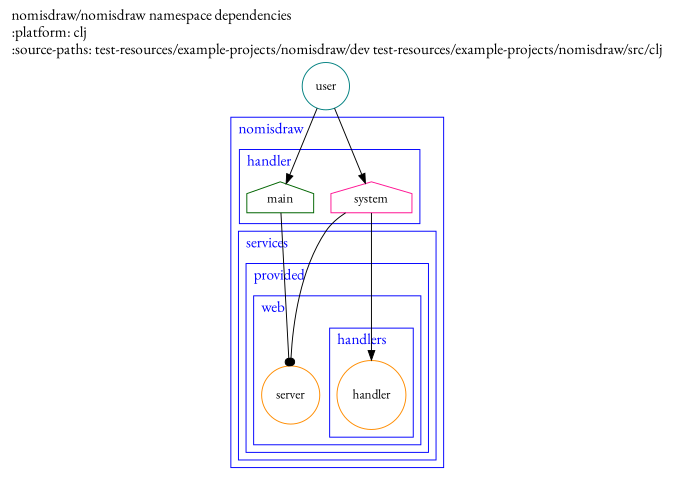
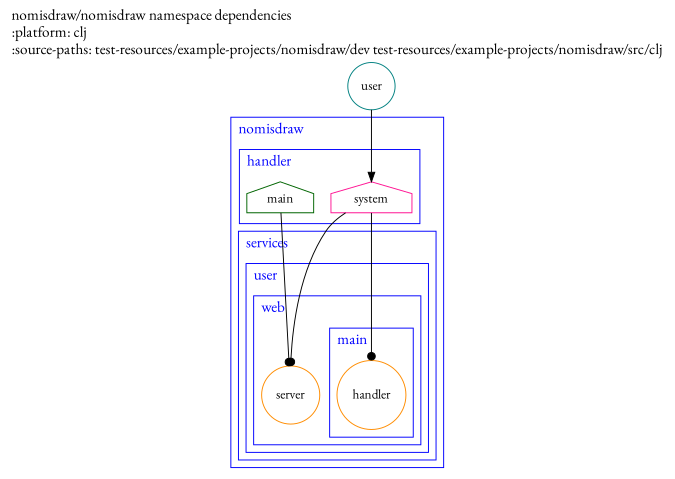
(303, 141) -> none
(280, 276) -> (266, 276)
(371, 282) -> (371, 283)
(362, 340) -> (352, 340)
